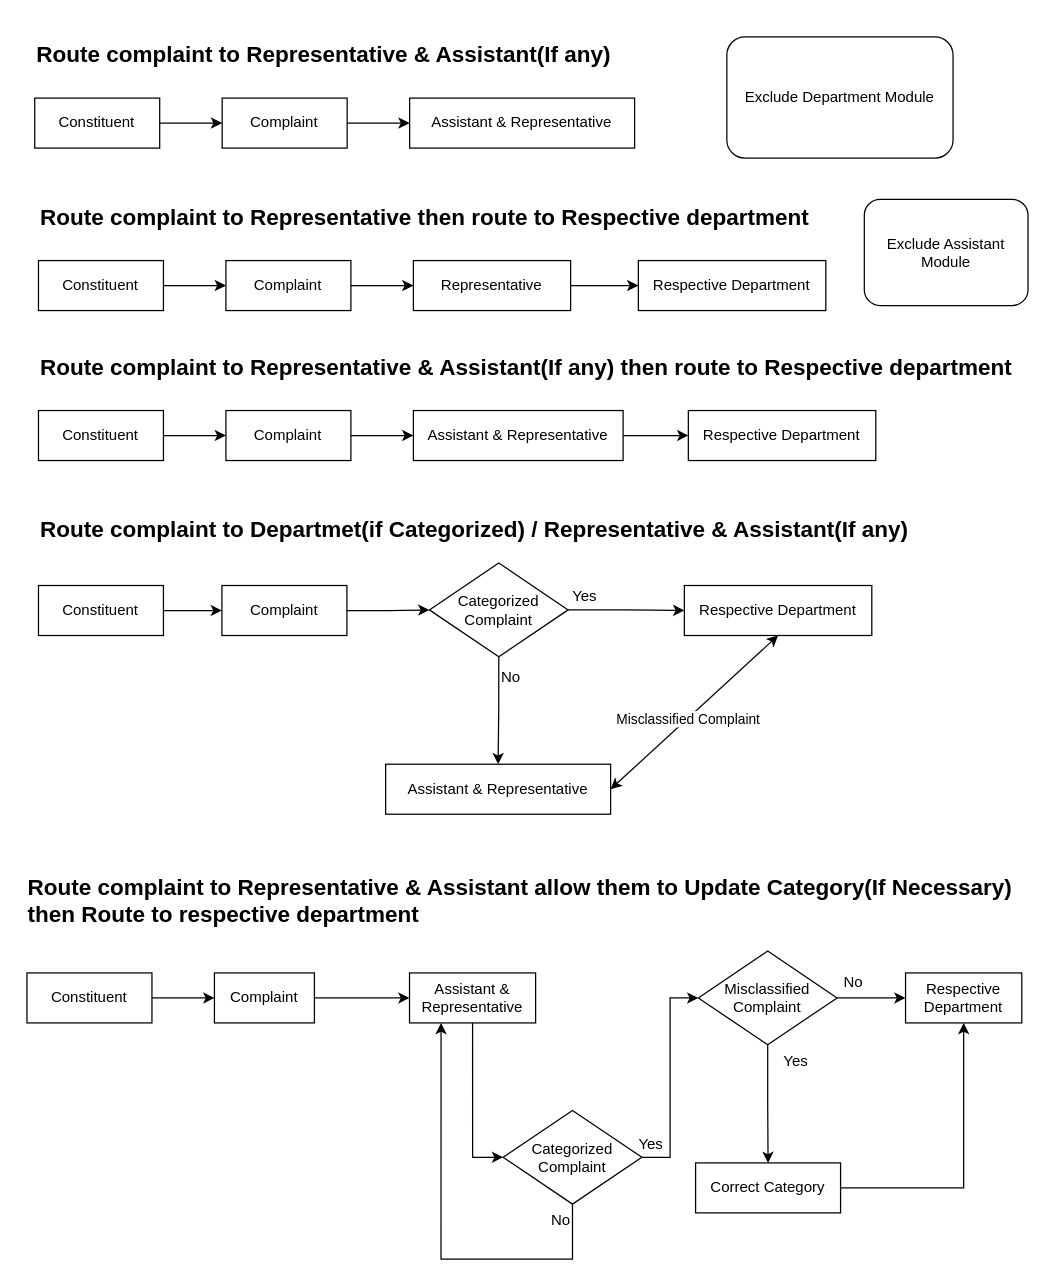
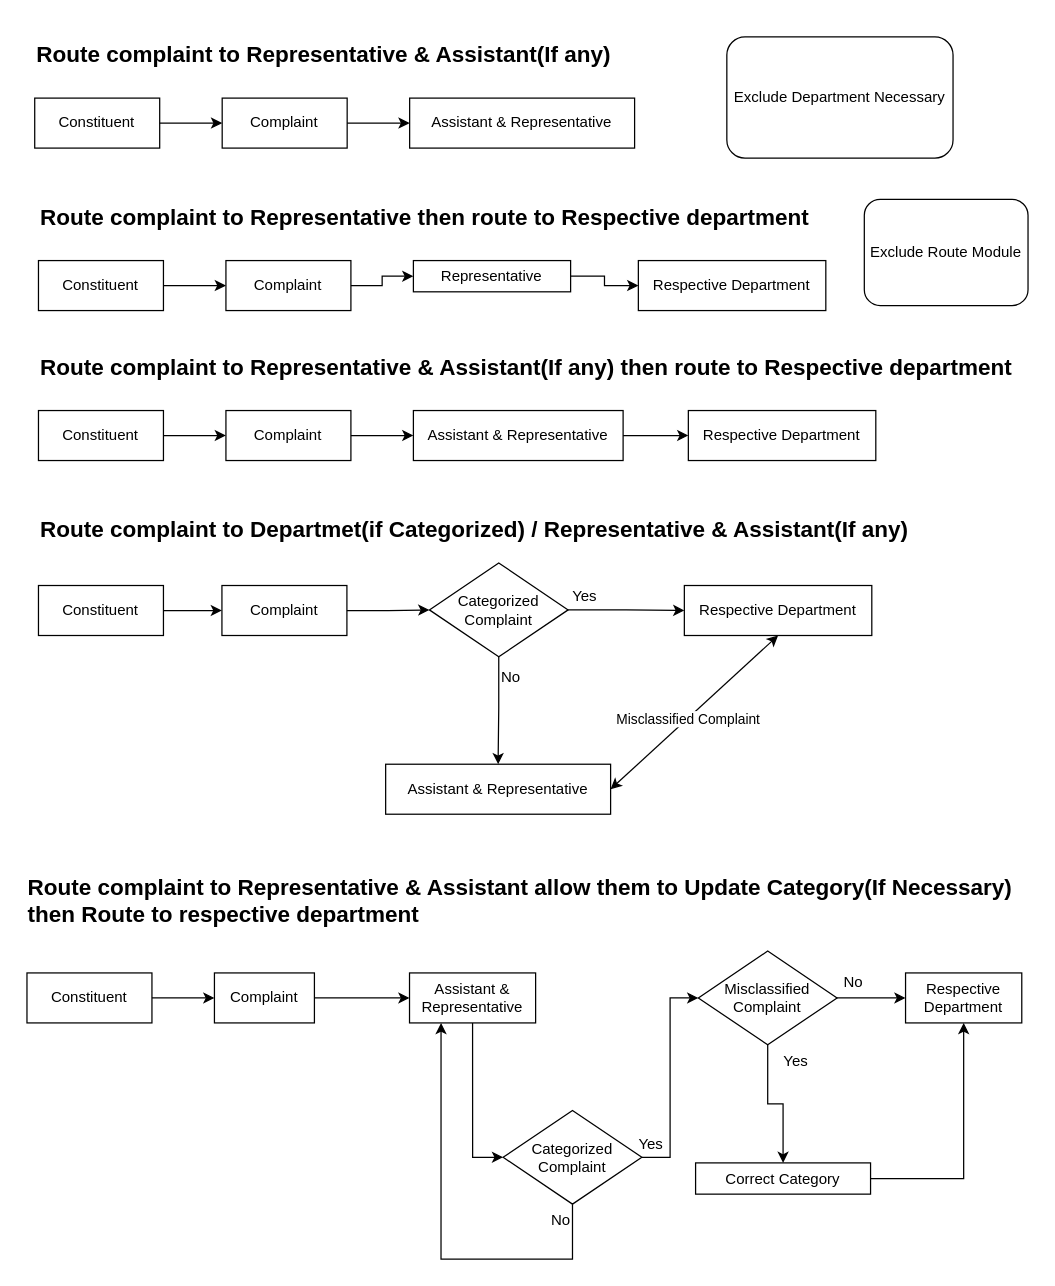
(840, 98) -> (840, 98)
(946, 253) -> (946, 253)
(492, 286) -> (492, 276)
(768, 1188) -> (783, 1179)
